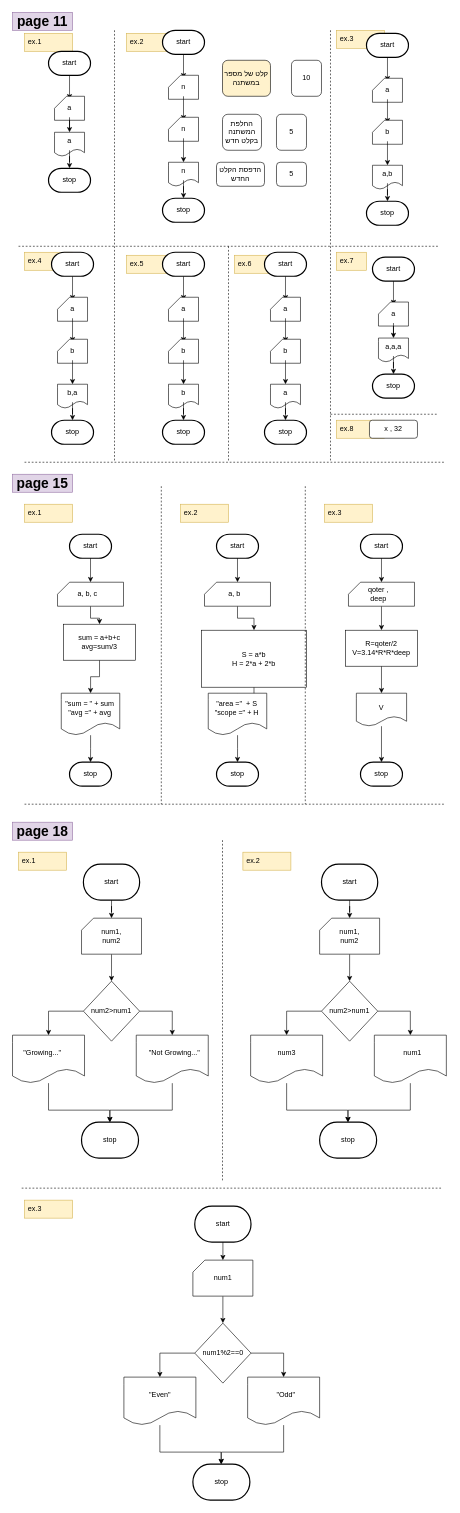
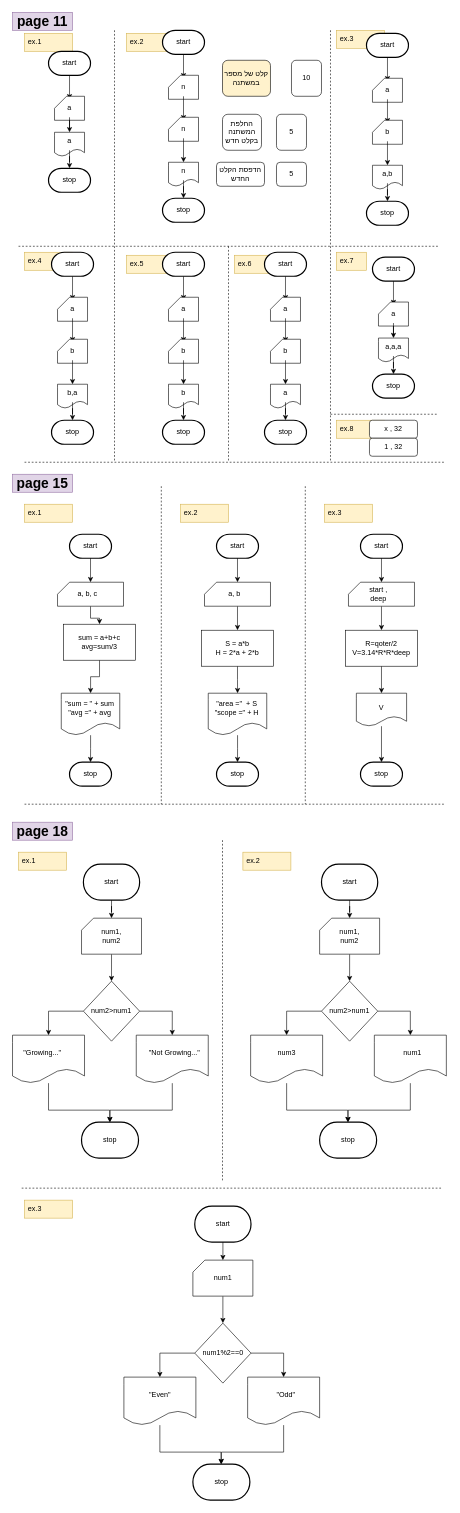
none -> (393, 447)
(378, 594) -> (378, 594)
(254, 659) -> (237, 648)
